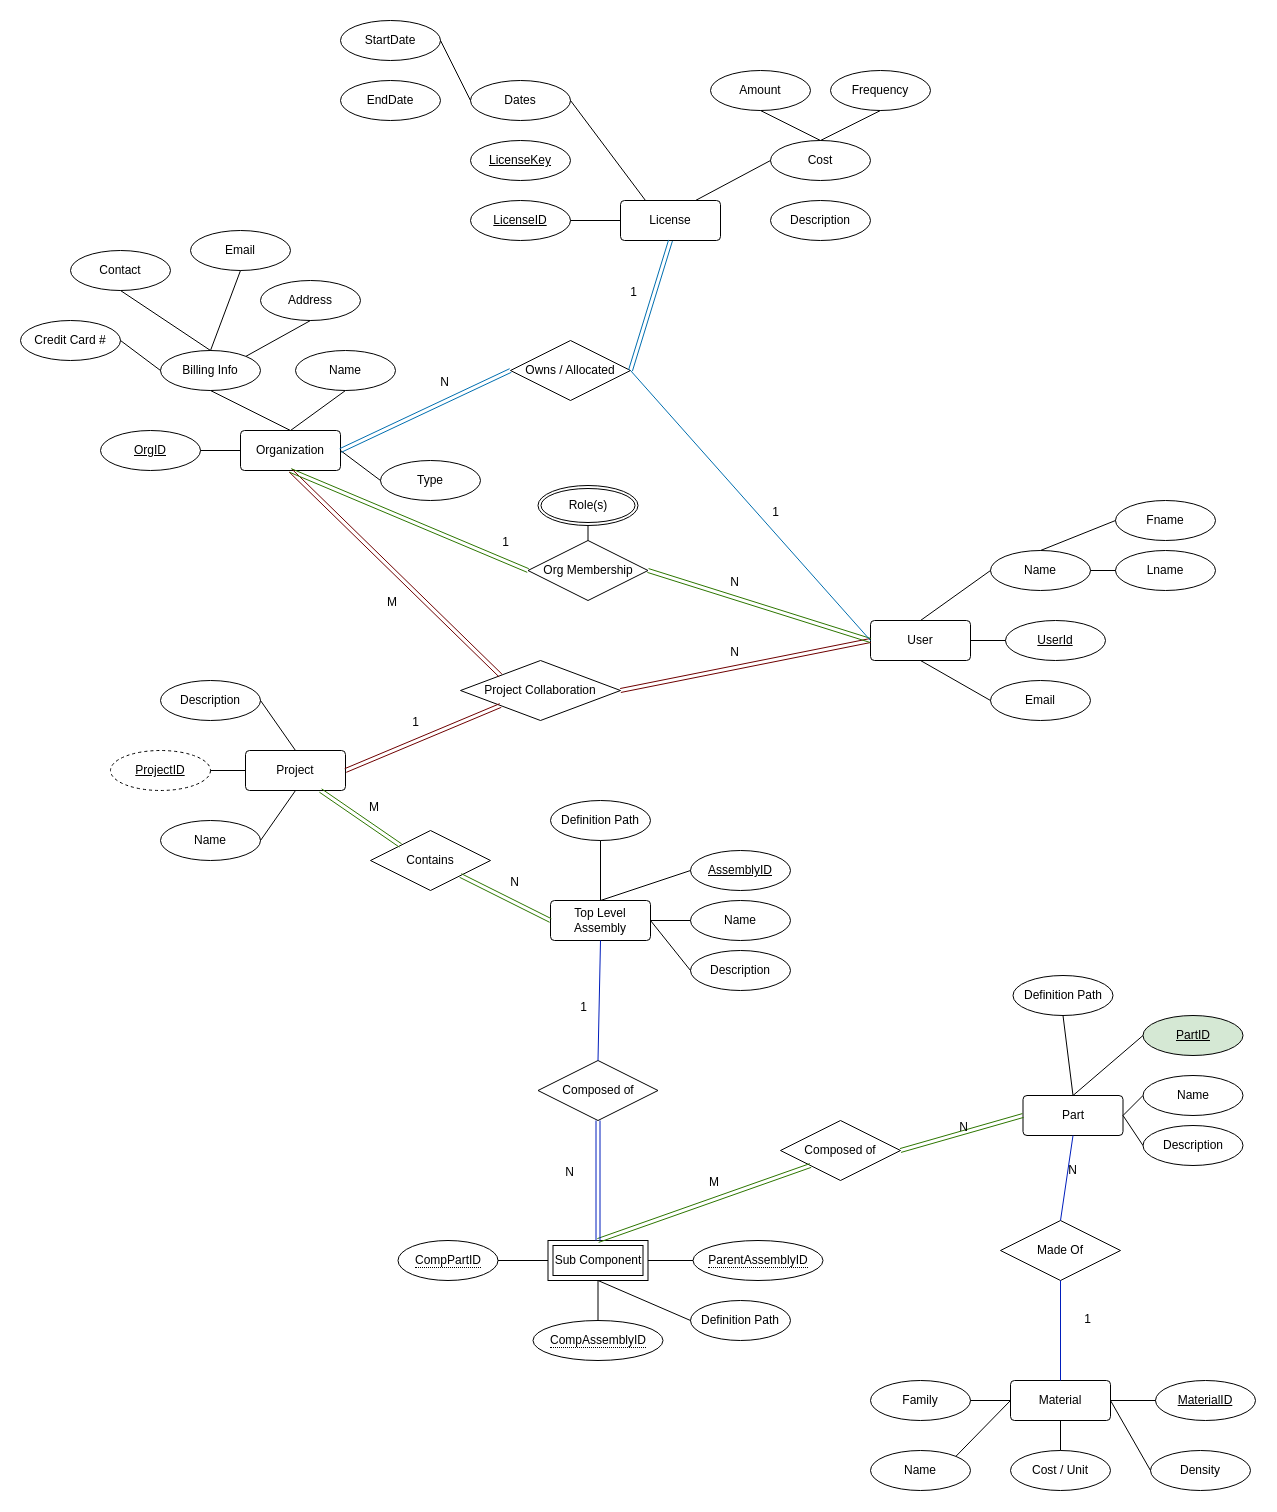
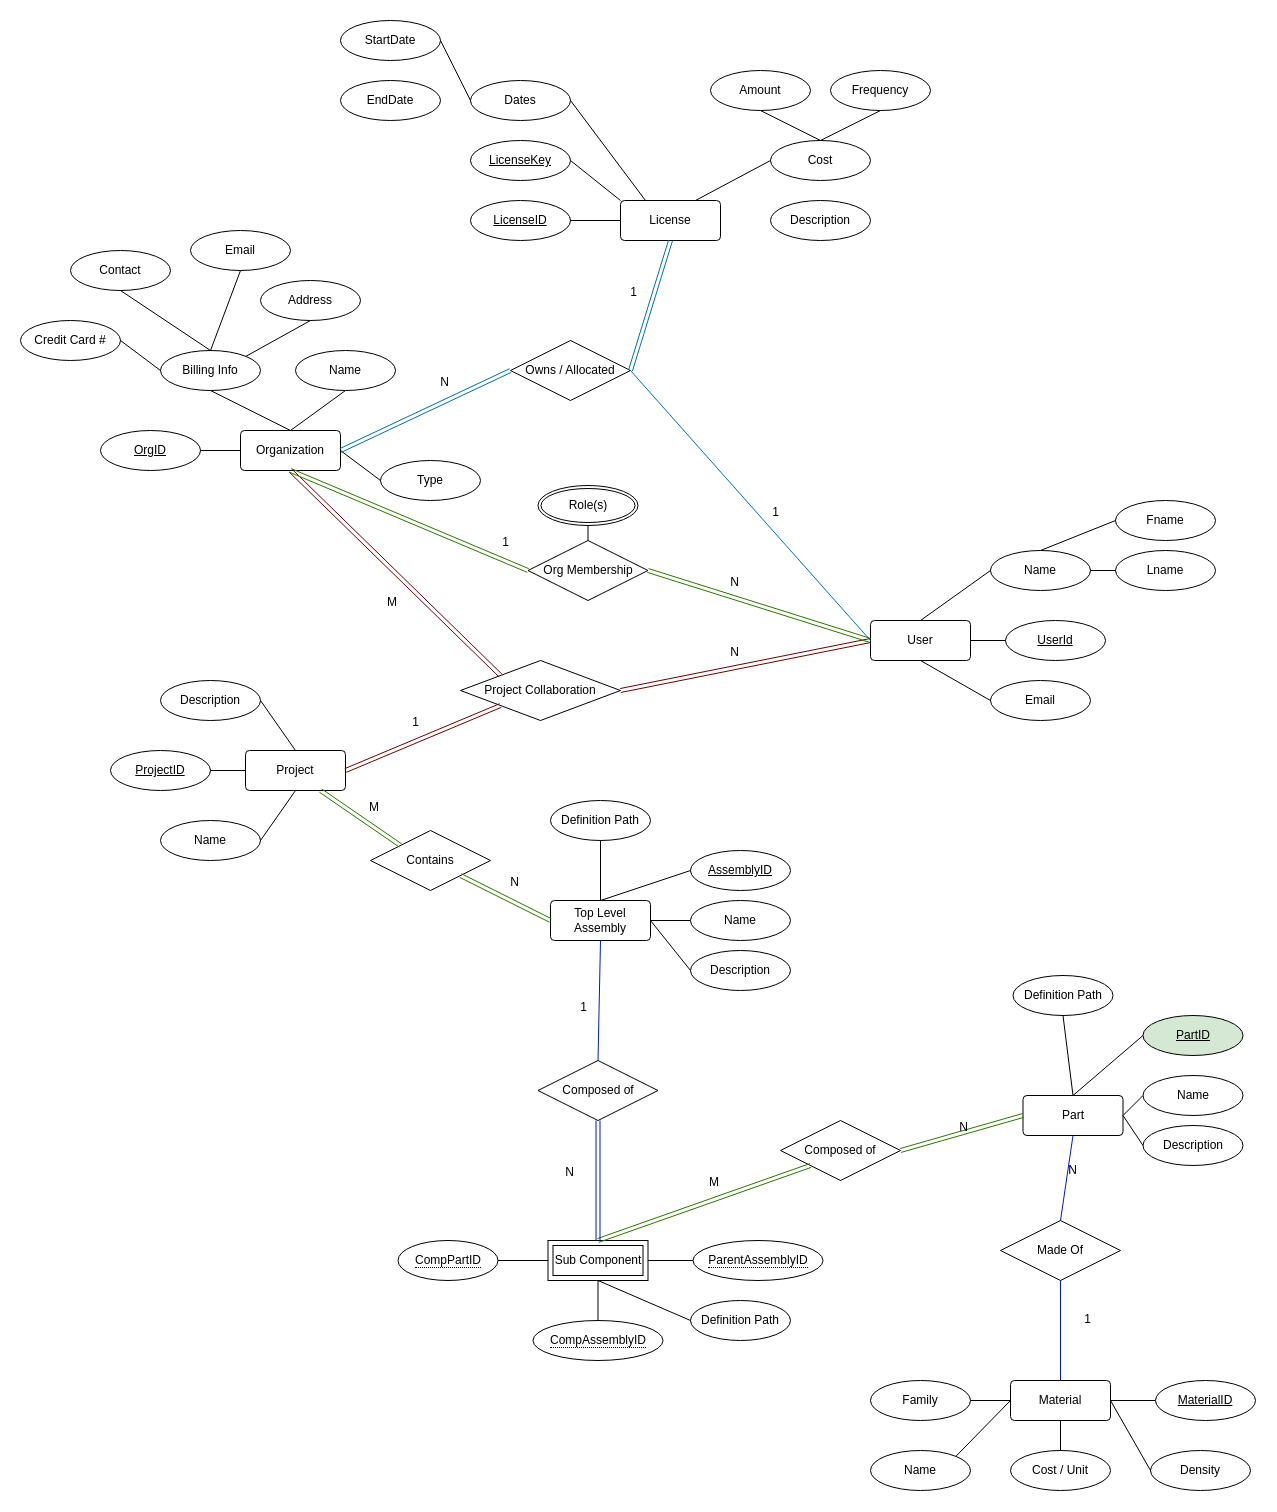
none -> (596, 181)
(161, 771) -> (161, 771)
